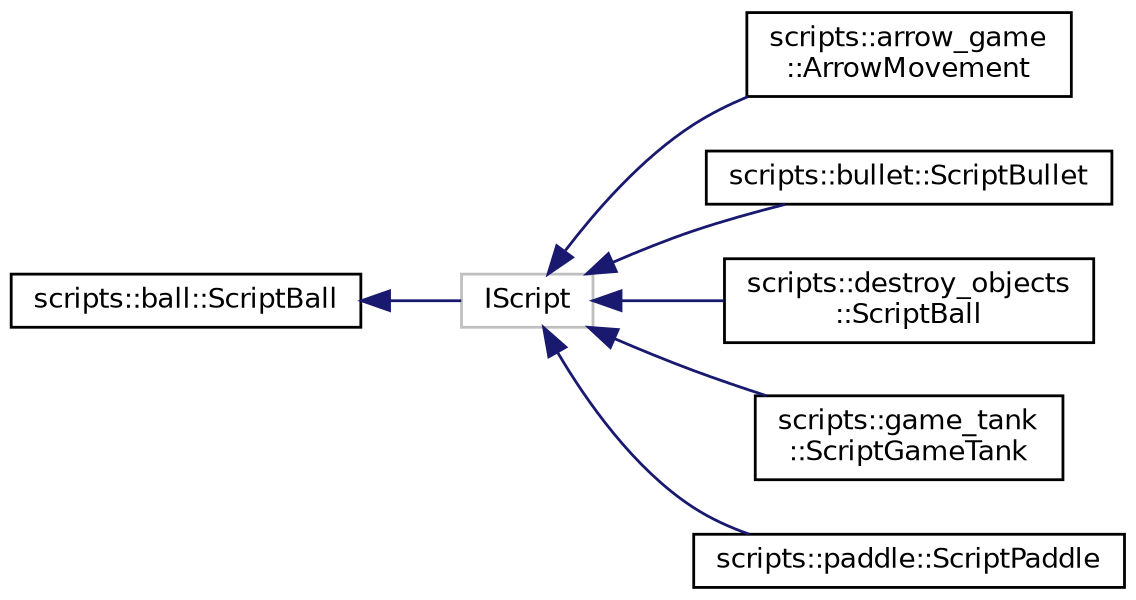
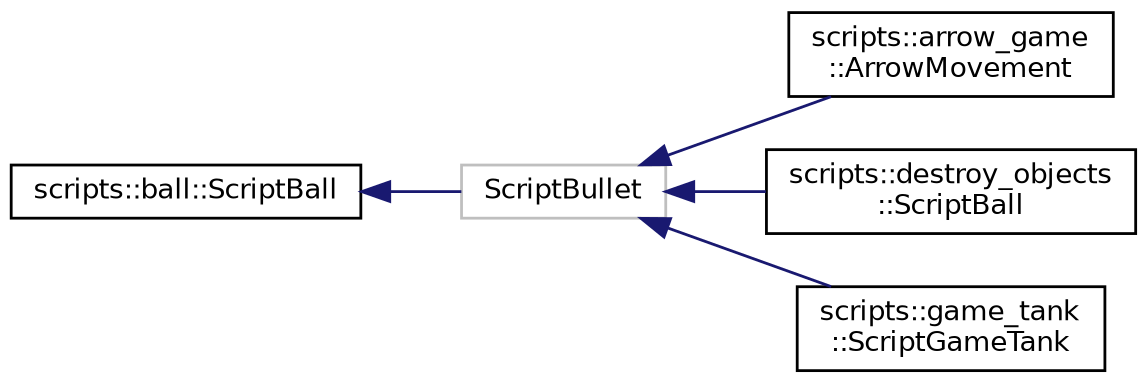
(909, 178) -> none
(527, 301) -> (564, 192)
(909, 561) -> none
